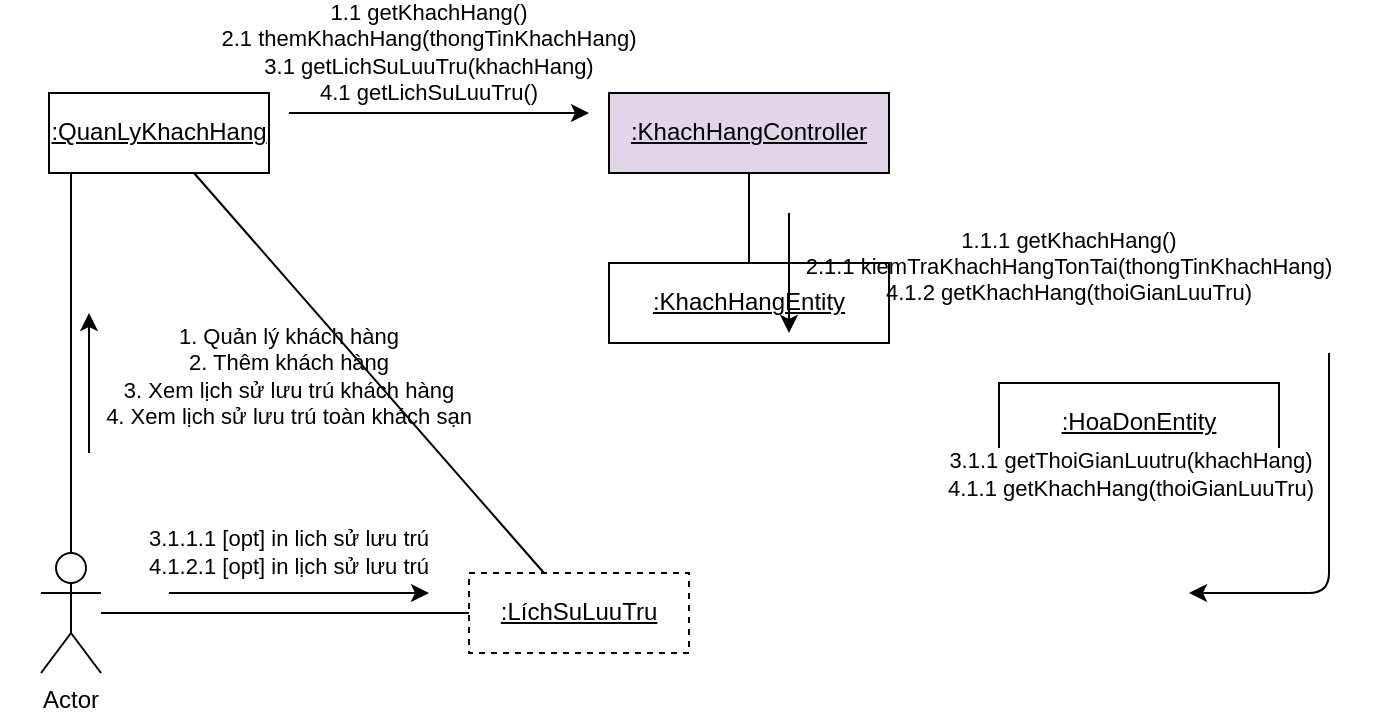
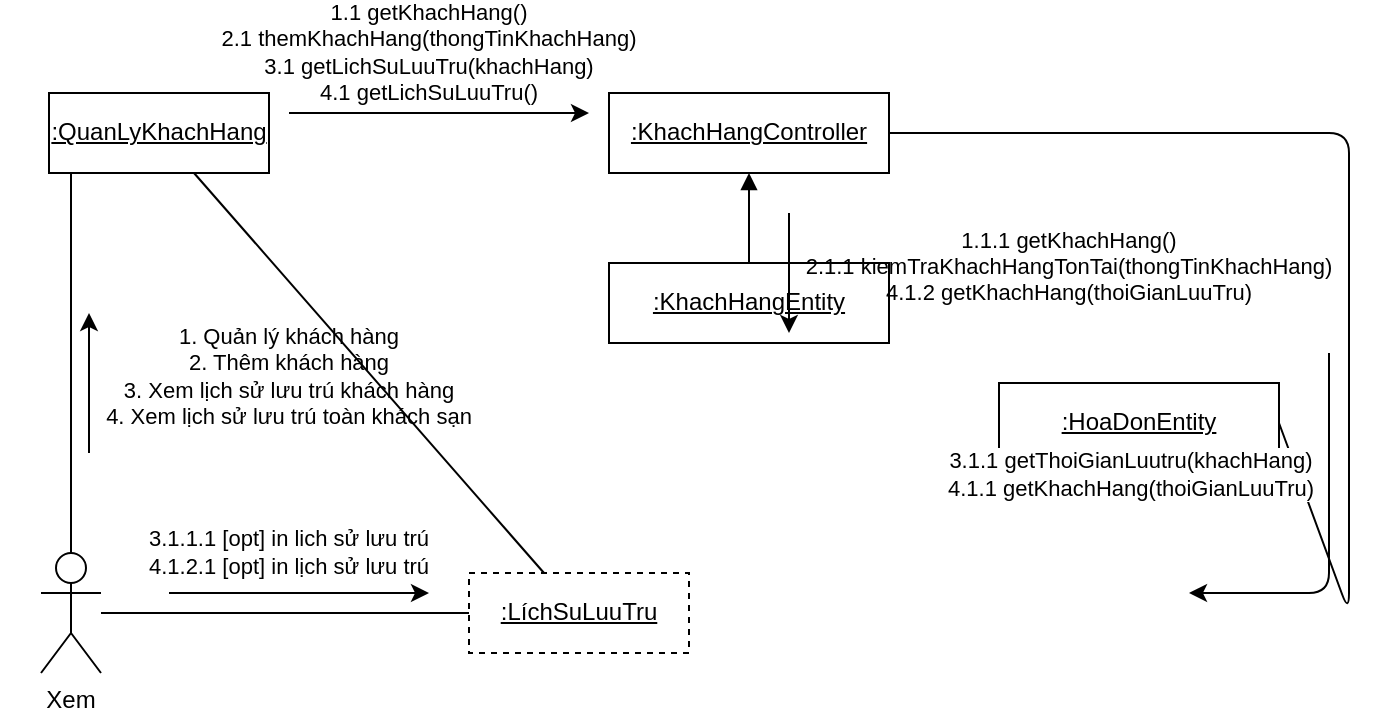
(749, 133) -> (749, 133)
none -> (1349, 163)
(749, 183) -> (749, 190)
(72, 701) -> (72, 701)
